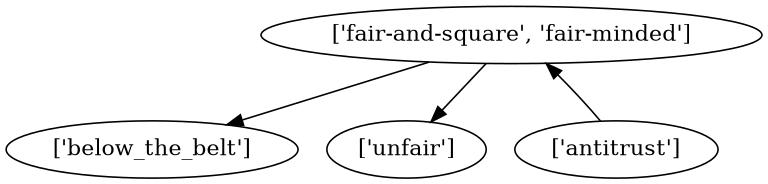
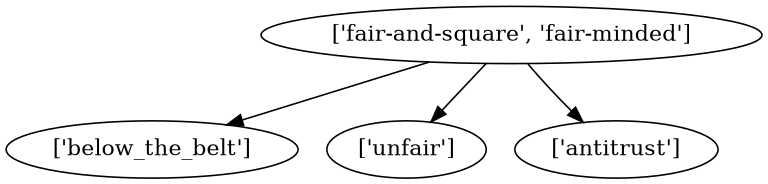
(580, 98) -> (549, 88)
